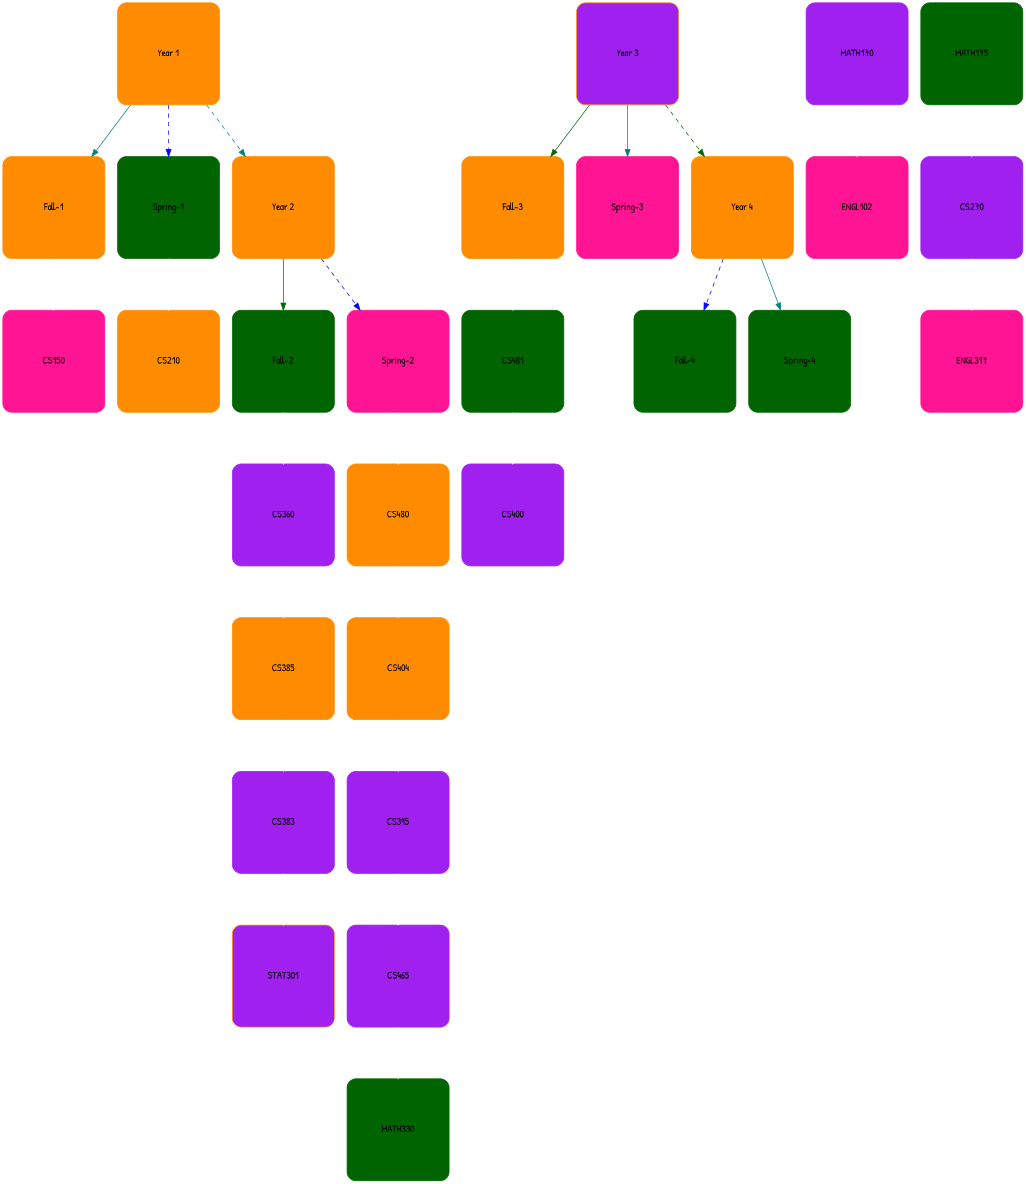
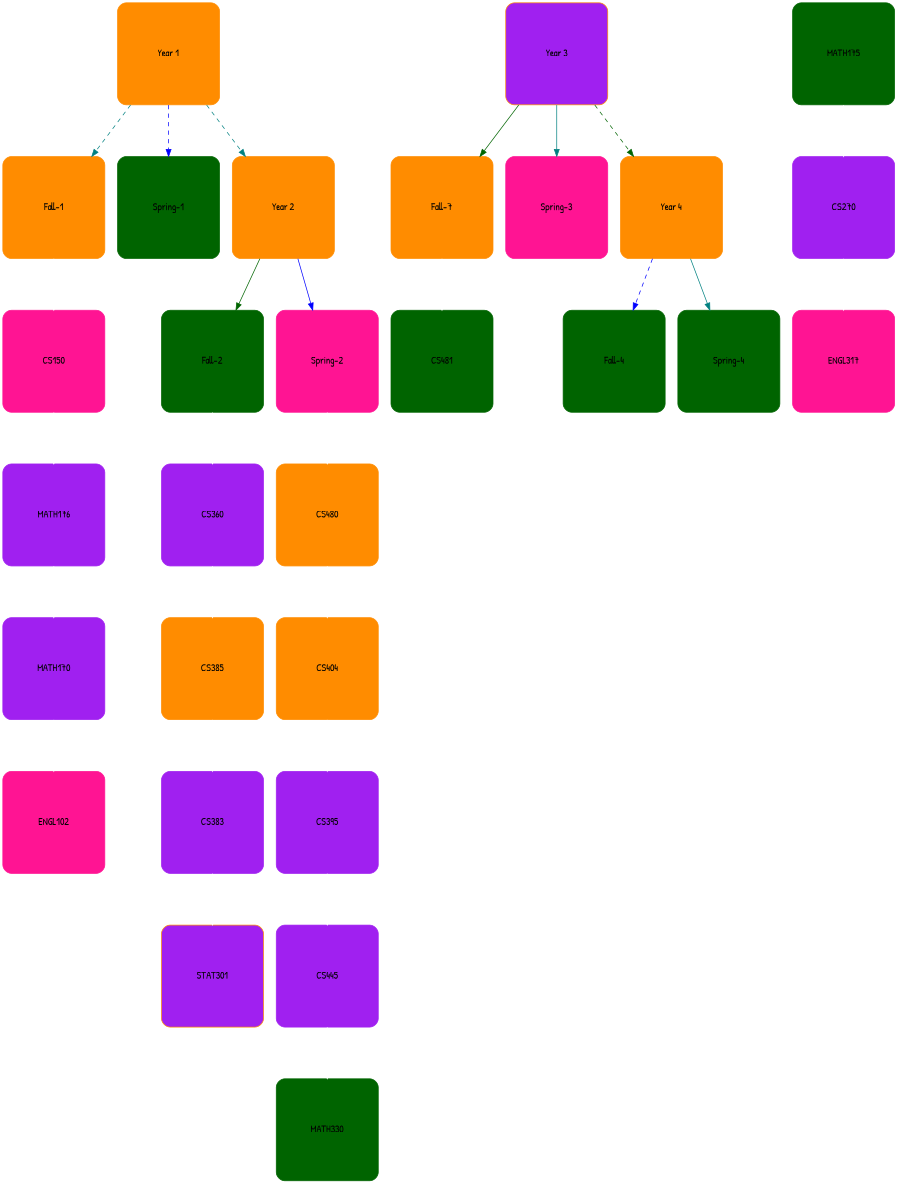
(113, 128) -> (113, 128)
(513, 208) -> (442, 208)
(339, 282) -> (304, 281)
(169, 361) -> none
none -> (54, 515)
(513, 515) -> none
(398, 976) -> (327, 976)
